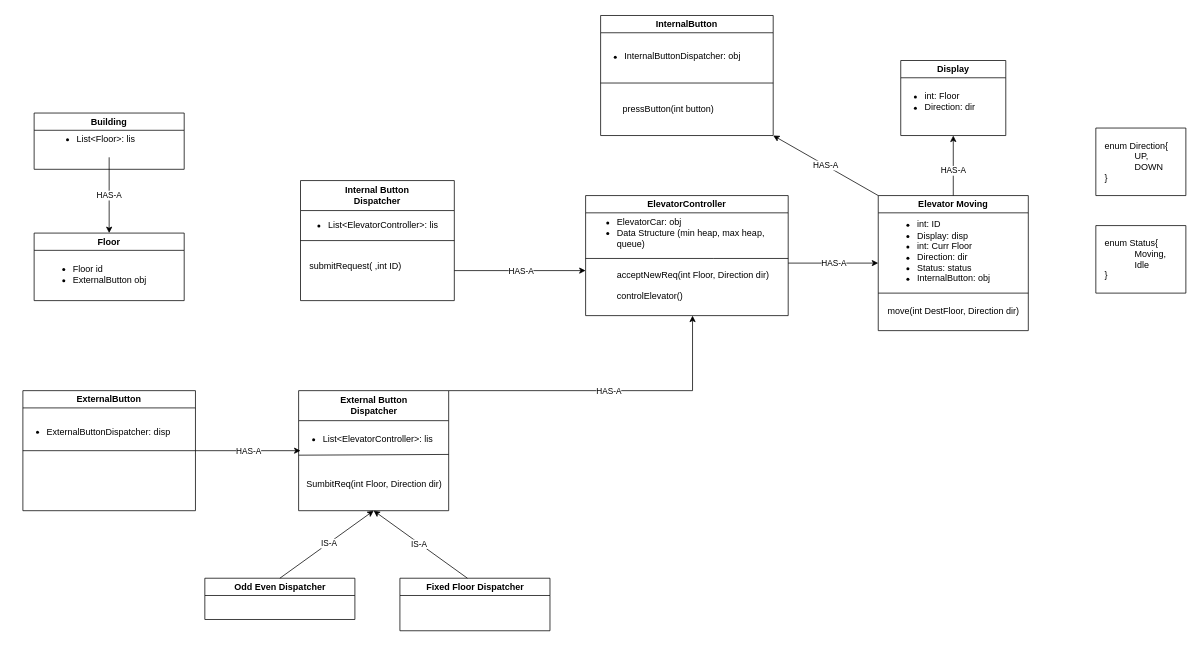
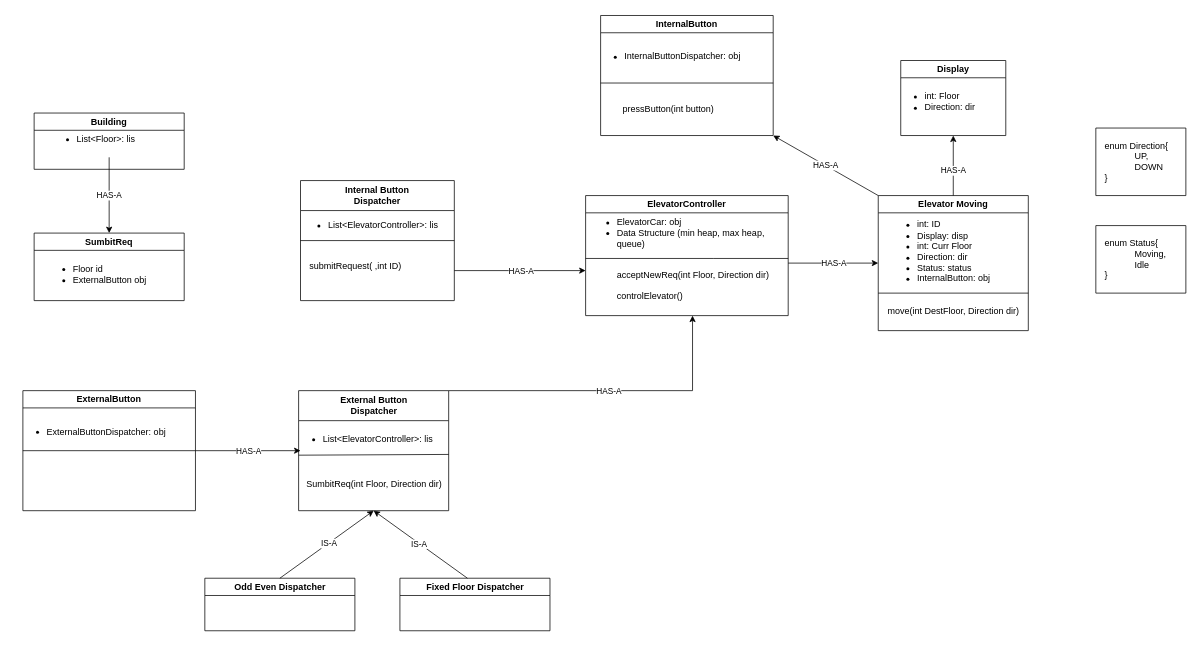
(109, 242) -> (109, 242)
(87, 432) -> (85, 432)
(280, 599) -> (280, 604)
